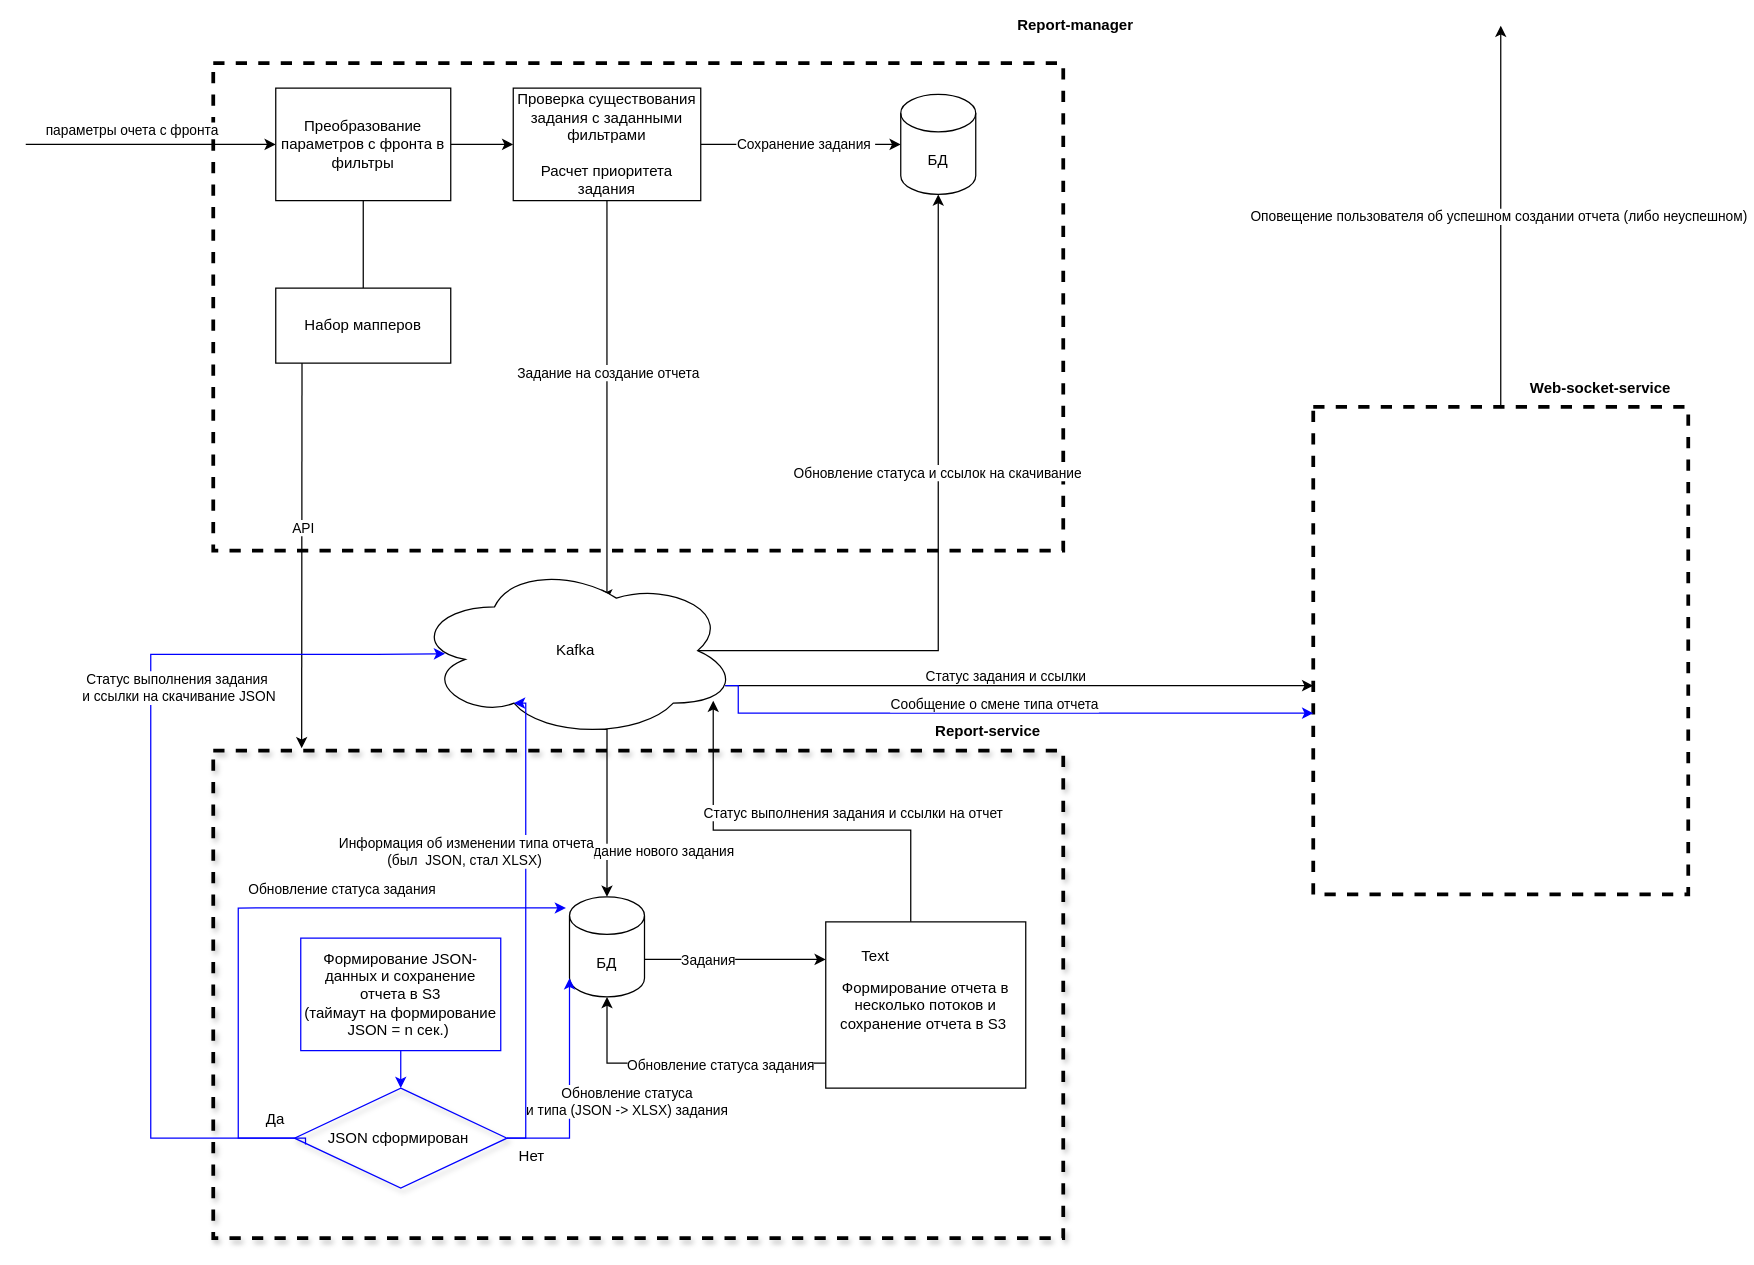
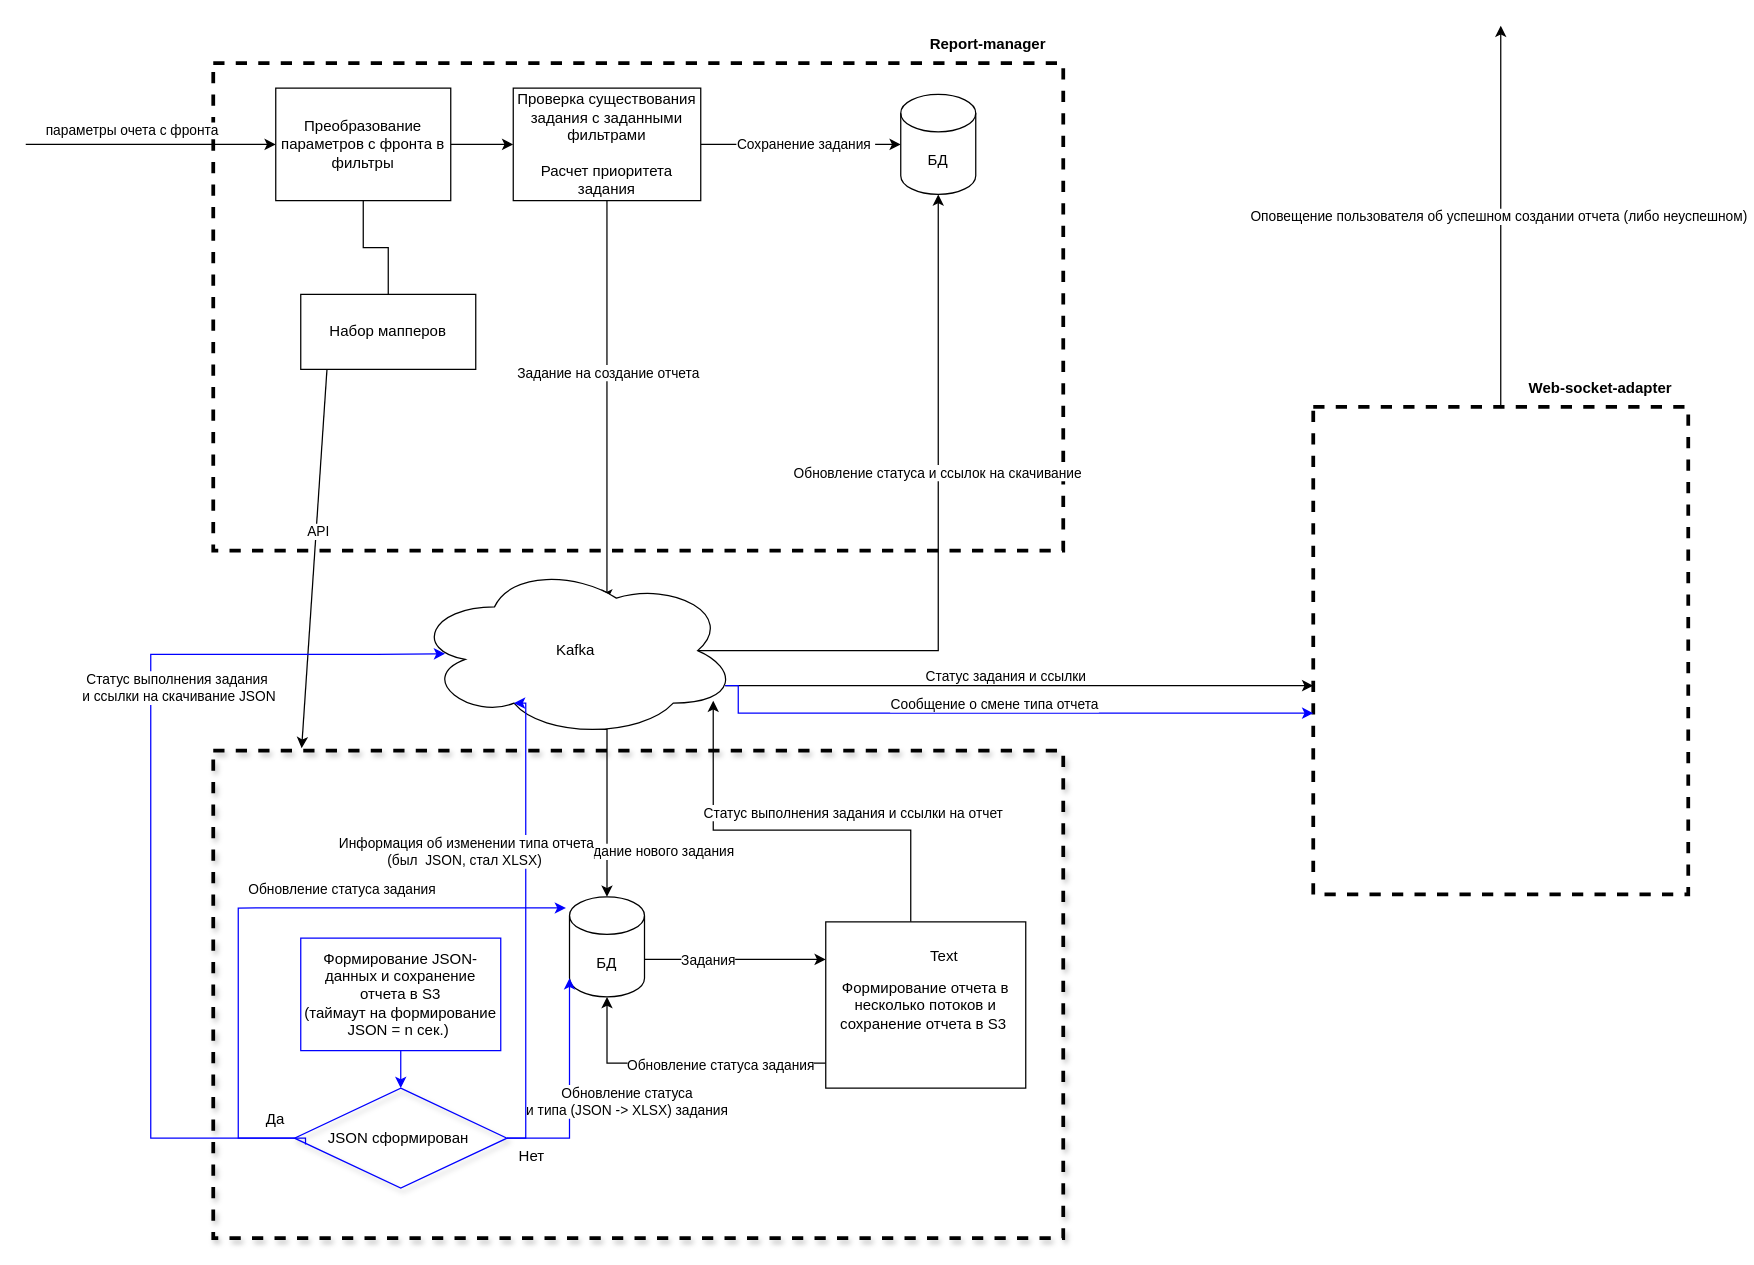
(1076, 26) -> (988, 44)
(363, 326) -> (388, 332)
(1601, 388) -> (1601, 388)
(988, 732) -> (982, 676)
(876, 957) -> (944, 957)
